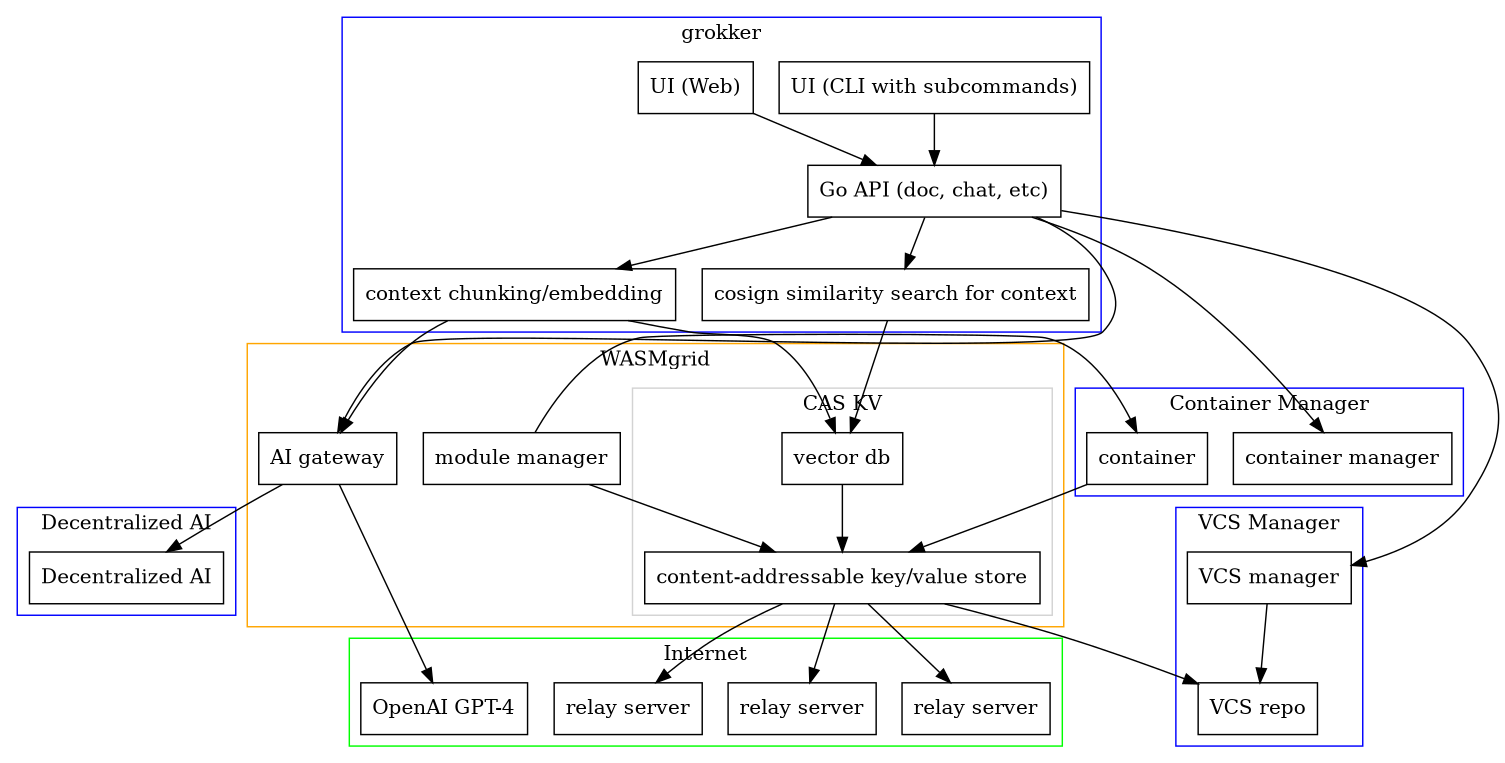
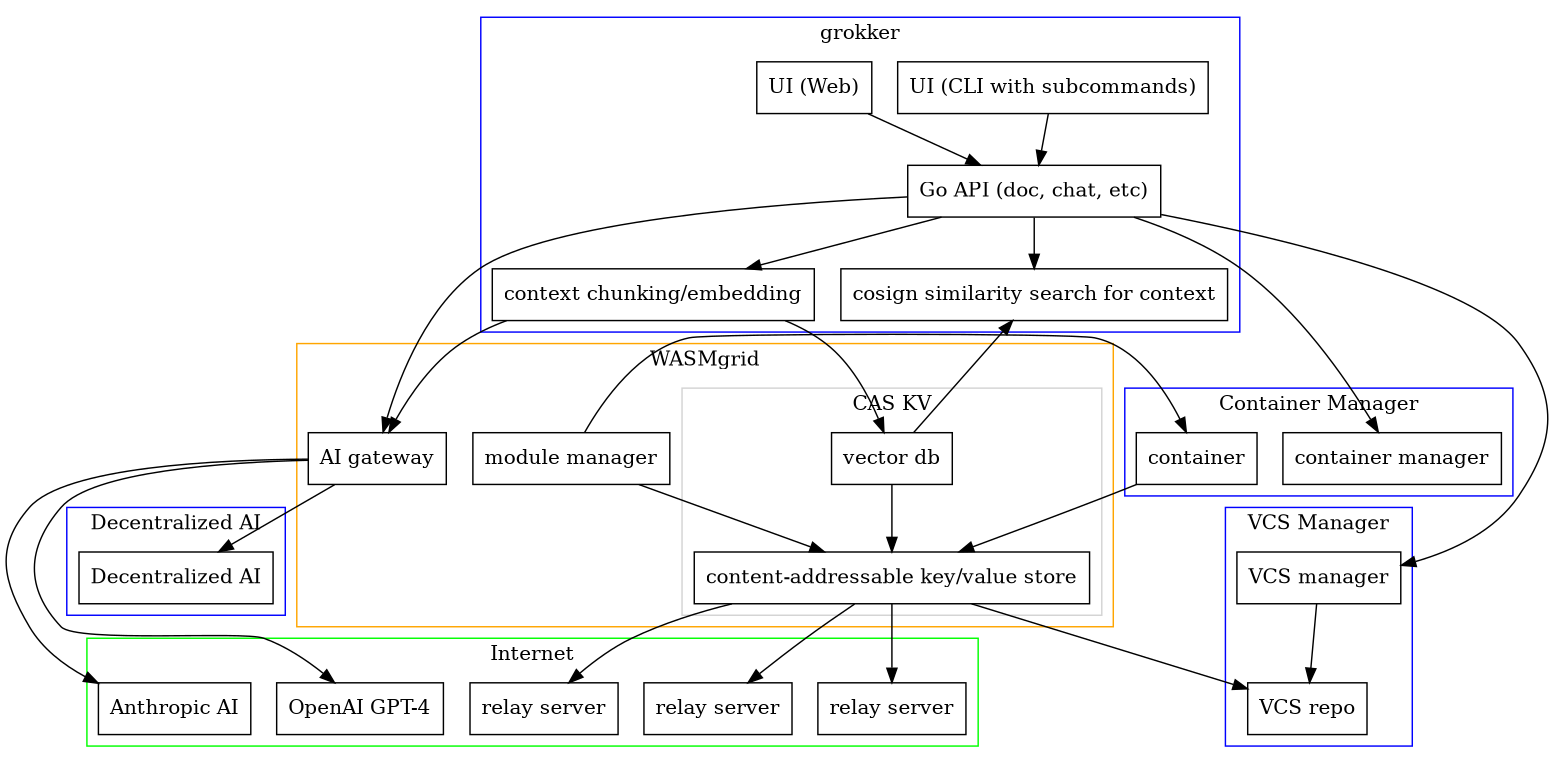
(871, 370) -> (963, 377)
none -> (175, 709)
